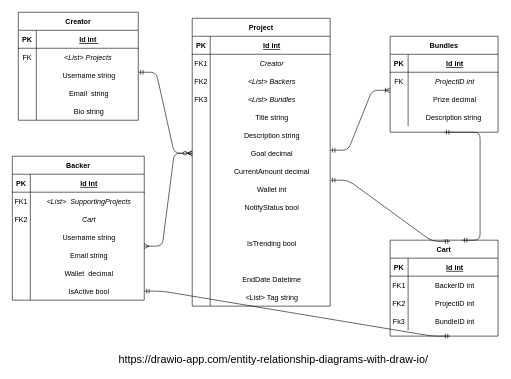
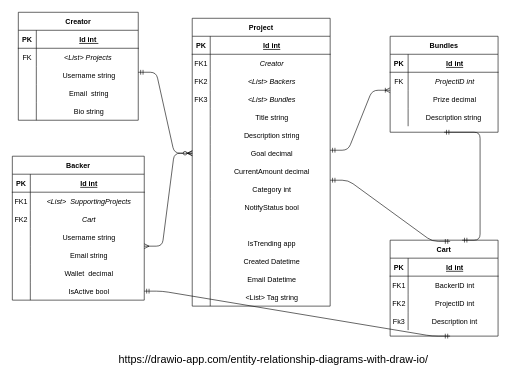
(272, 190) -> (272, 190)
(272, 244) -> (272, 244)
none -> (270, 261)
(272, 280) -> (272, 280)
(455, 322) -> (455, 322)
